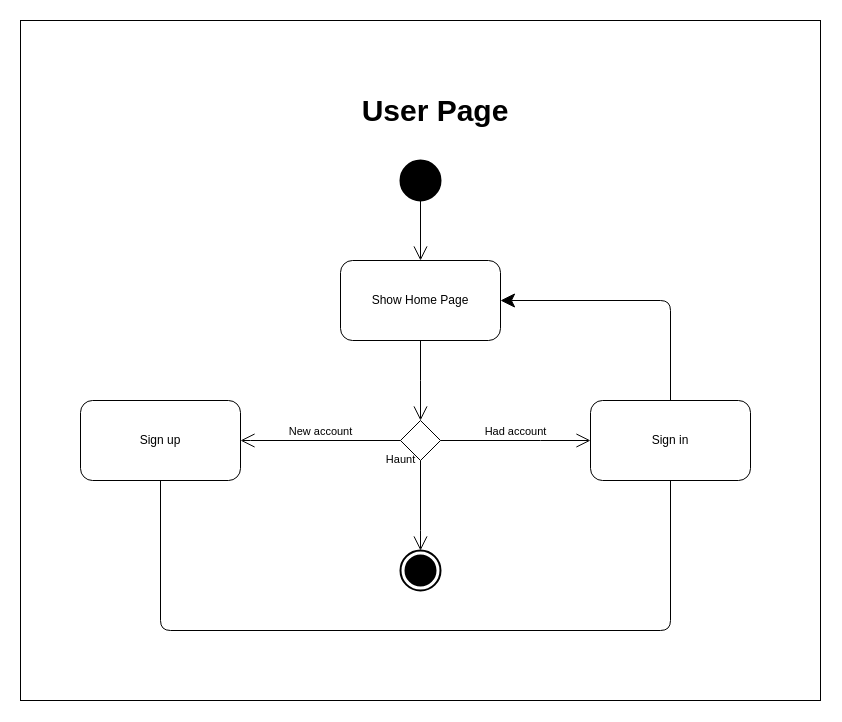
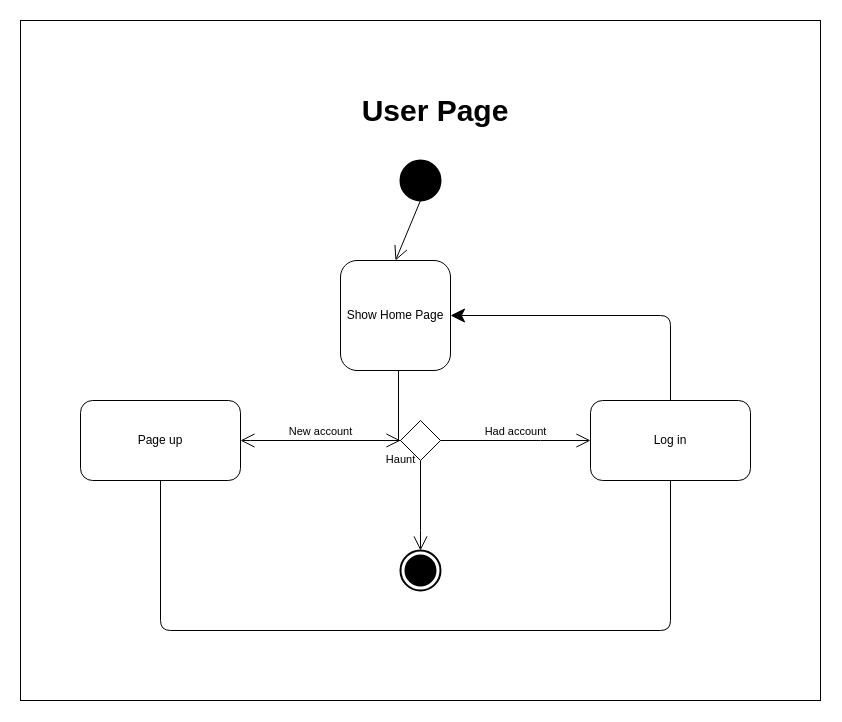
(421, 301) -> (396, 316)
(161, 441) -> (161, 441)
(671, 441) -> (671, 441)
